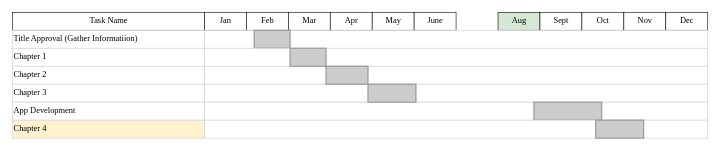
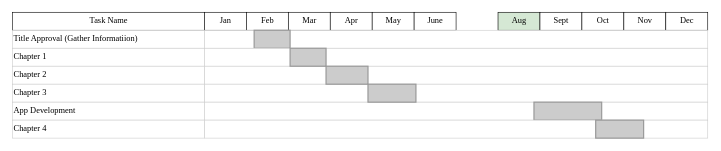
(108, 129) -> (108, 129)
